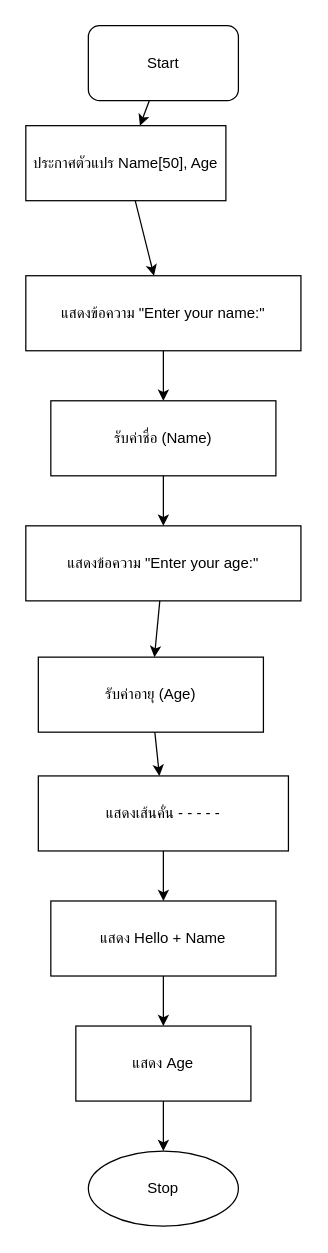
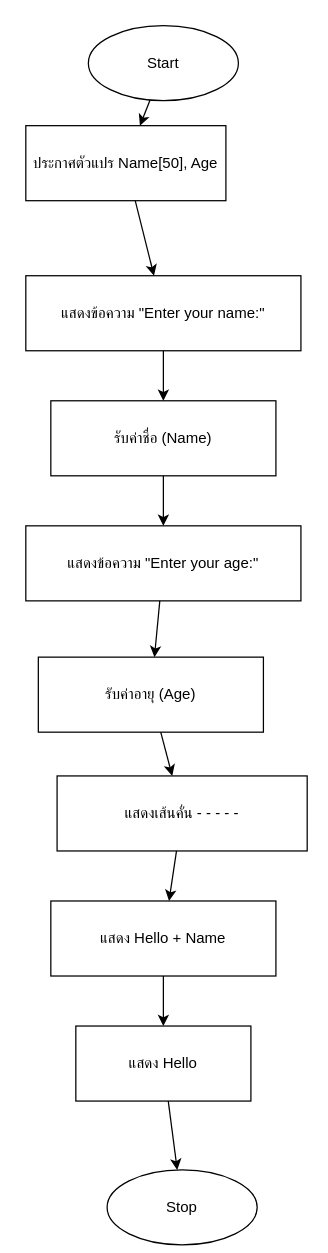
(163, 63) -> (163, 63)
(163, 813) -> (182, 813)
(163, 1063) -> (163, 1063)
(163, 1188) -> (182, 1207)
